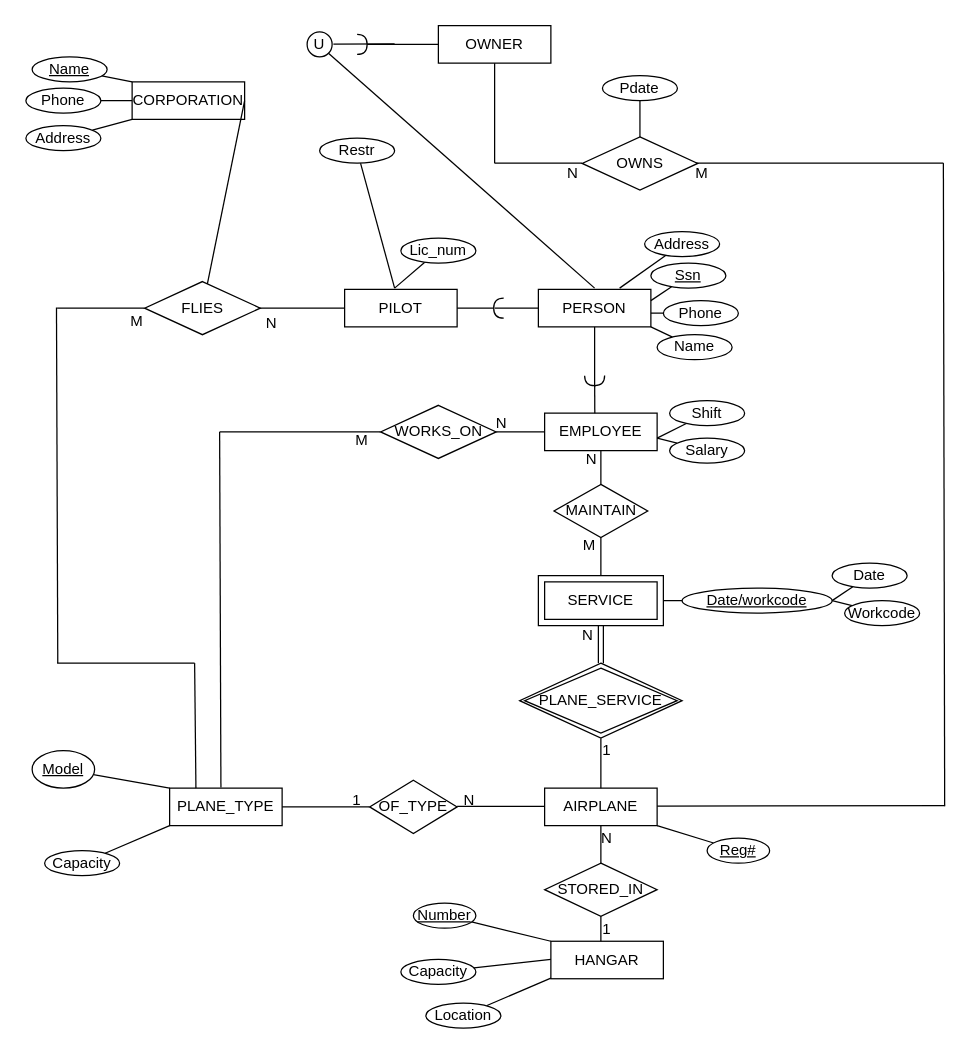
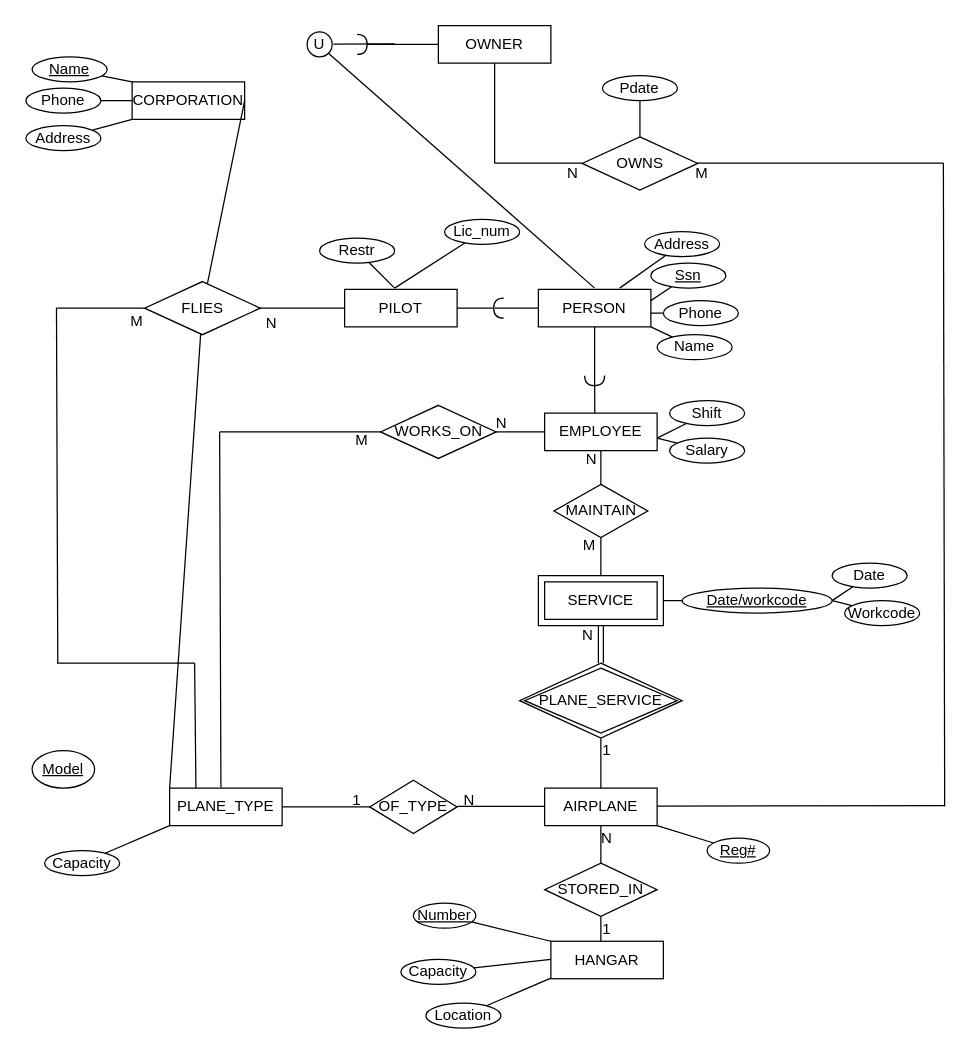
(357, 151) -> (357, 251)
(438, 251) -> (482, 232)
(132, 781) -> (185, 561)
